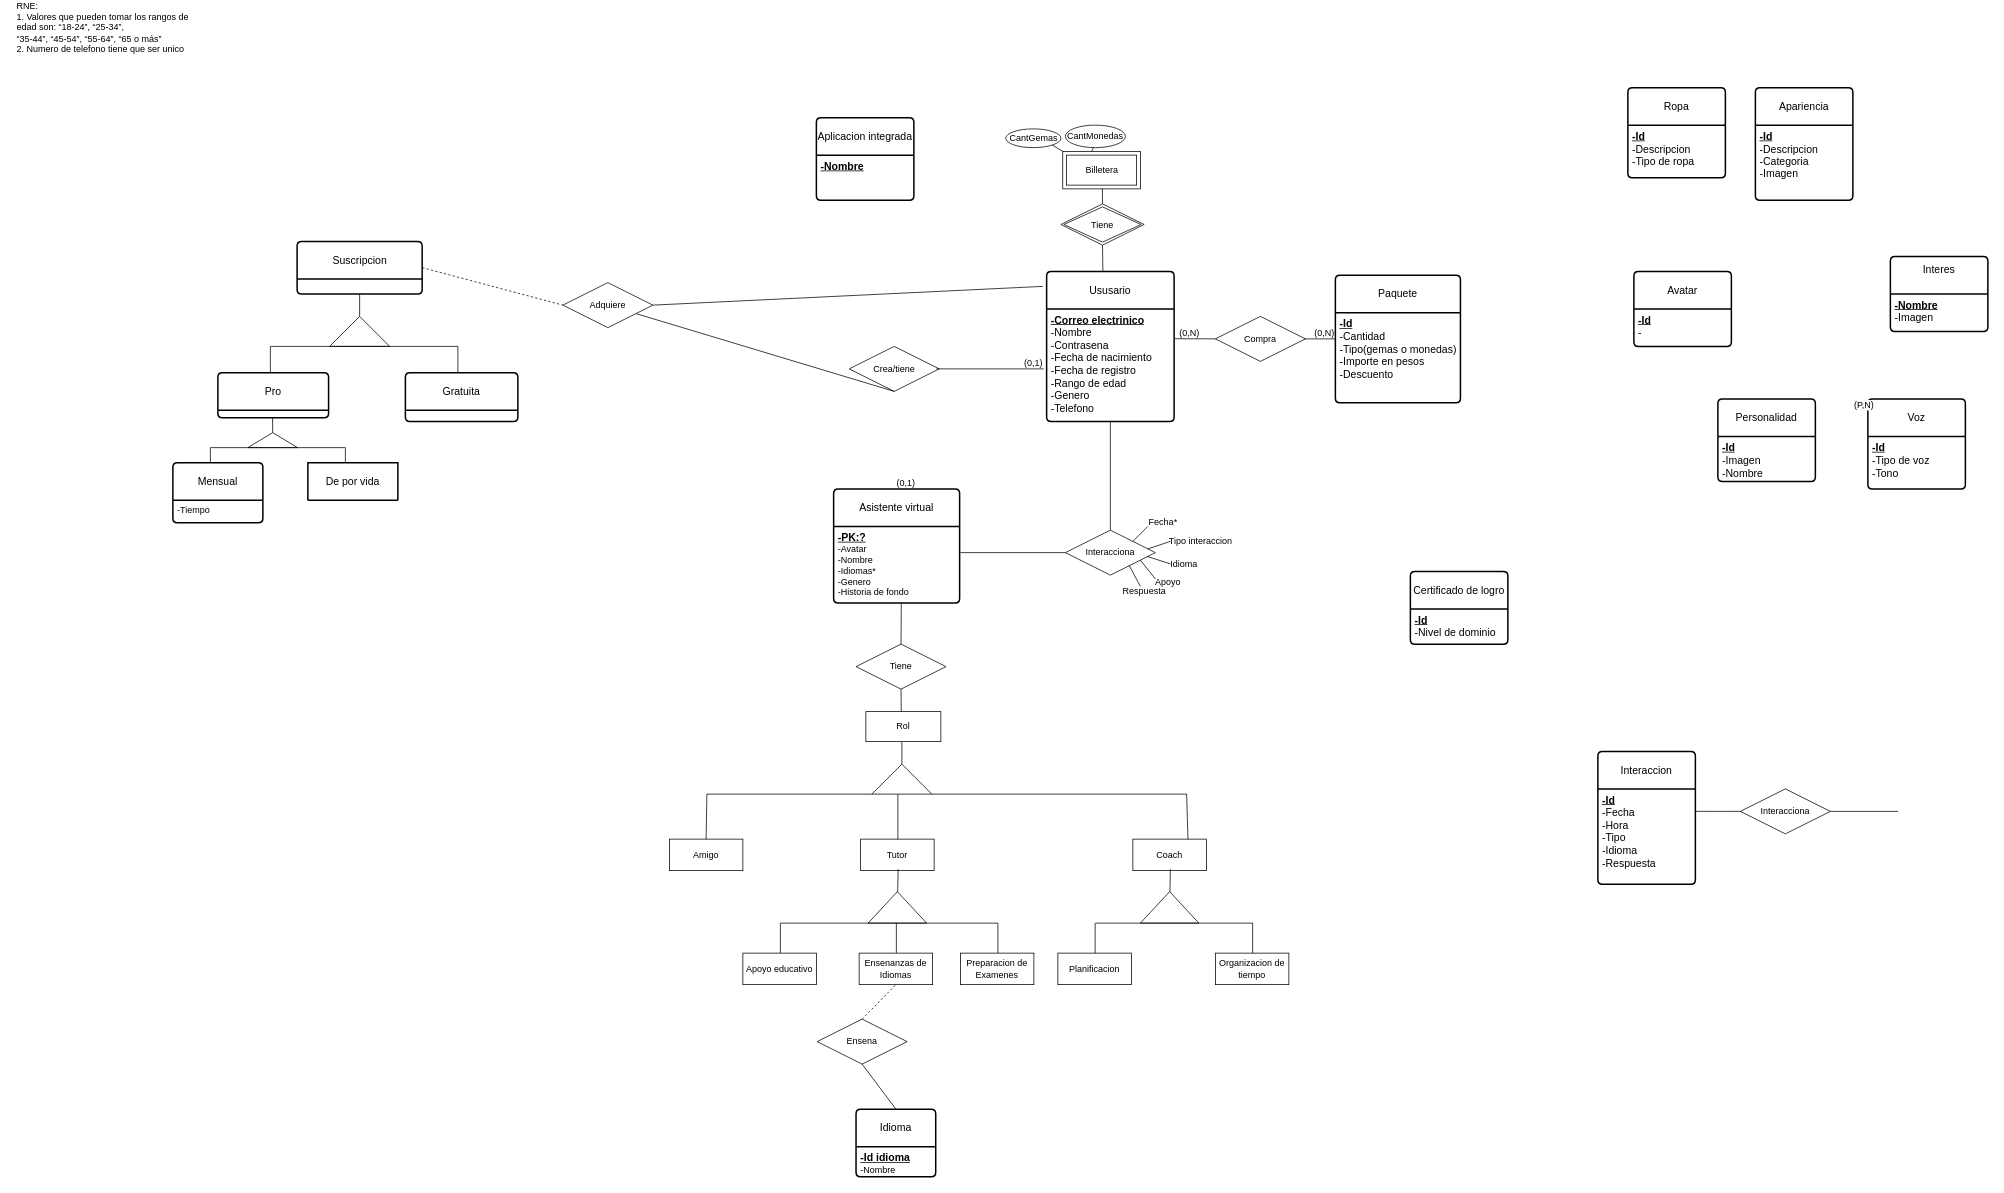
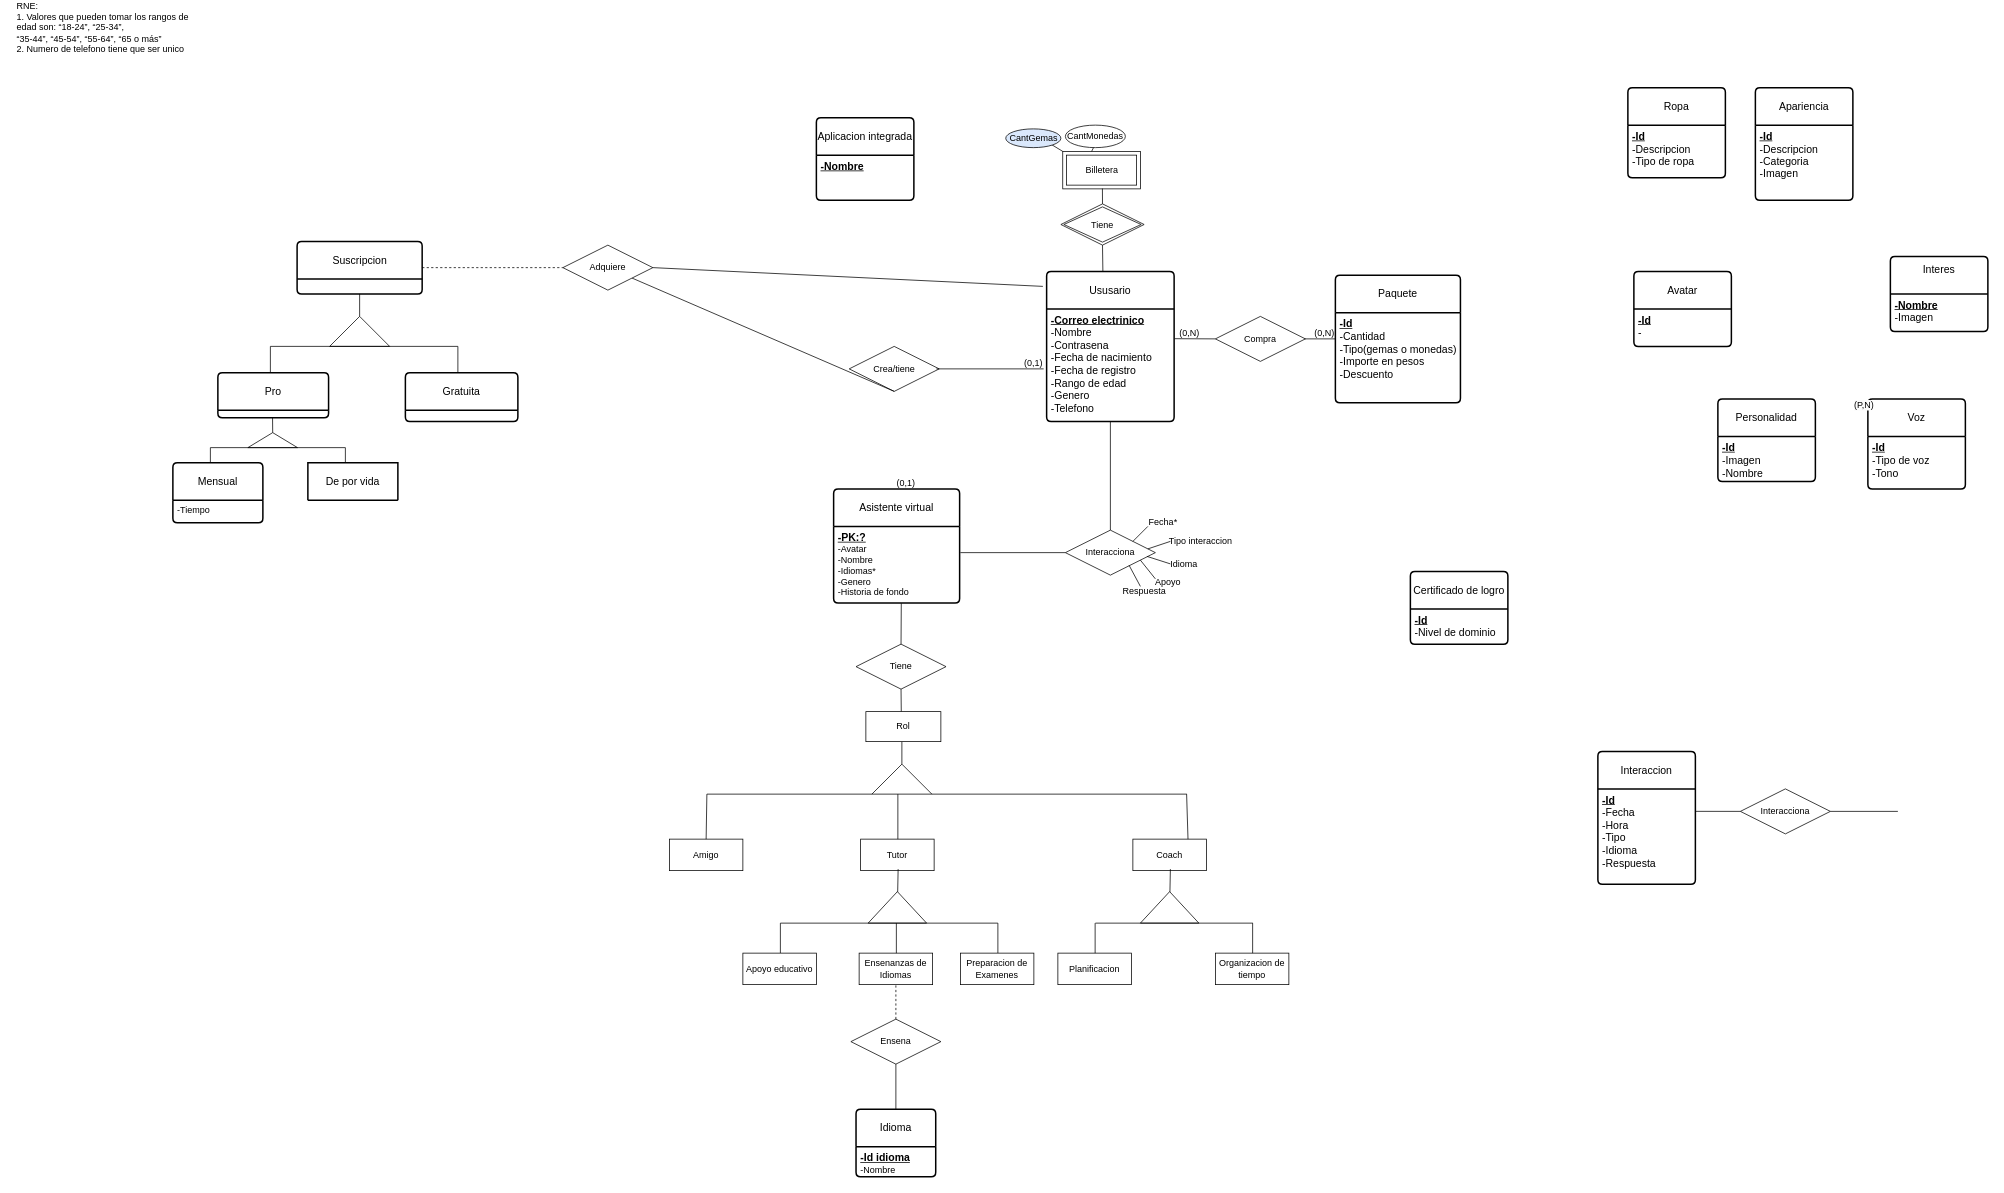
(1033, 138) -> (1033, 138)
(608, 305) -> (608, 267)
(862, 1041) -> (896, 1041)
